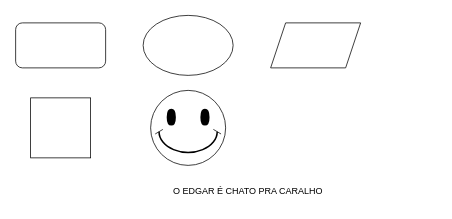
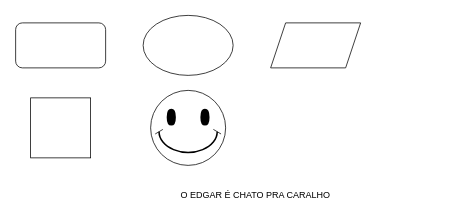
(248, 192) -> (255, 195)
